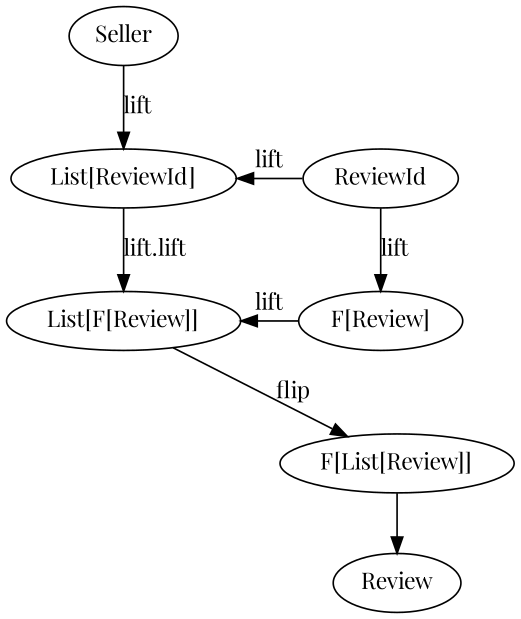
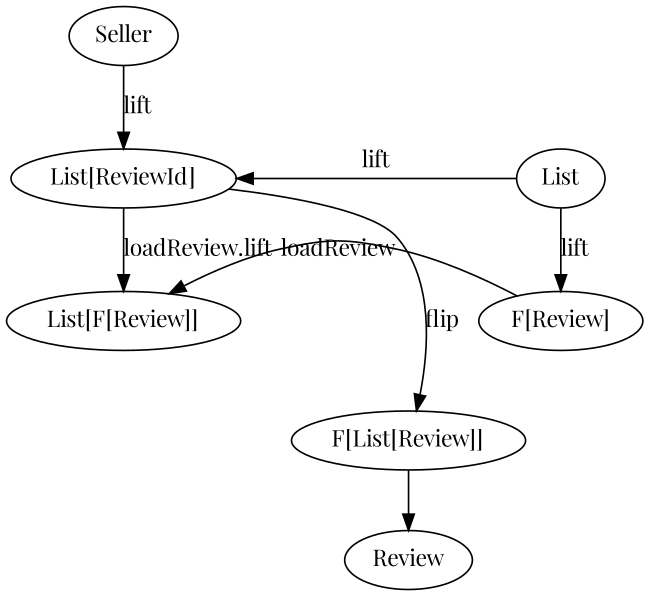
(381, 178) -> (561, 178)
(156, 250) -> (198, 250)
(270, 304) -> (338, 250)
(253, 388) -> (392, 233)
